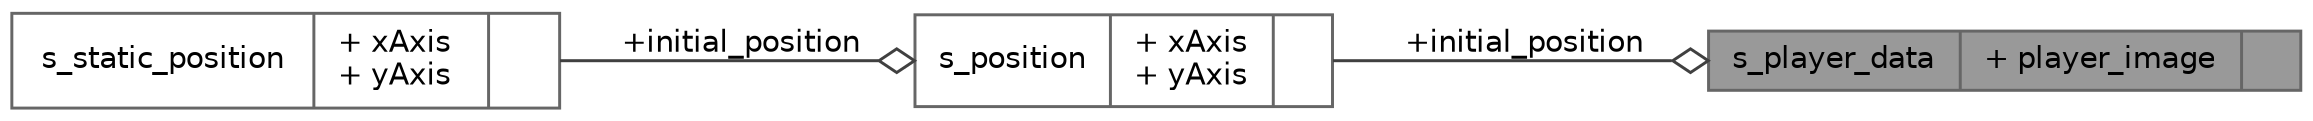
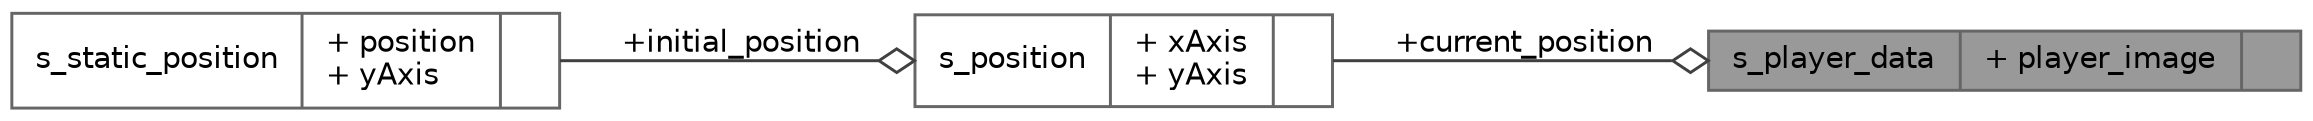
(395, 43) -> (401, 43)
(1521, 44) -> (1521, 44)
